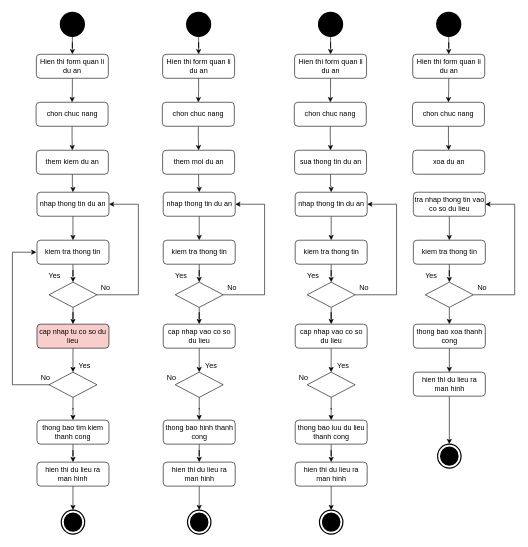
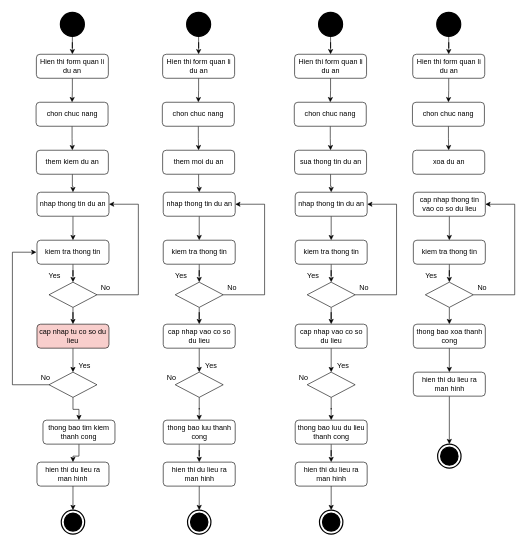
(450, 204) -> (450, 204)
(73, 432) -> (79, 432)
(200, 432) -> (200, 432)
